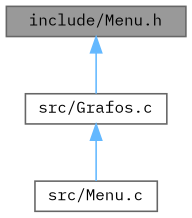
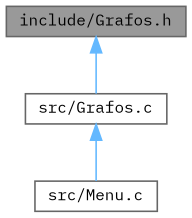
(96, 21) -> (96, 21)
